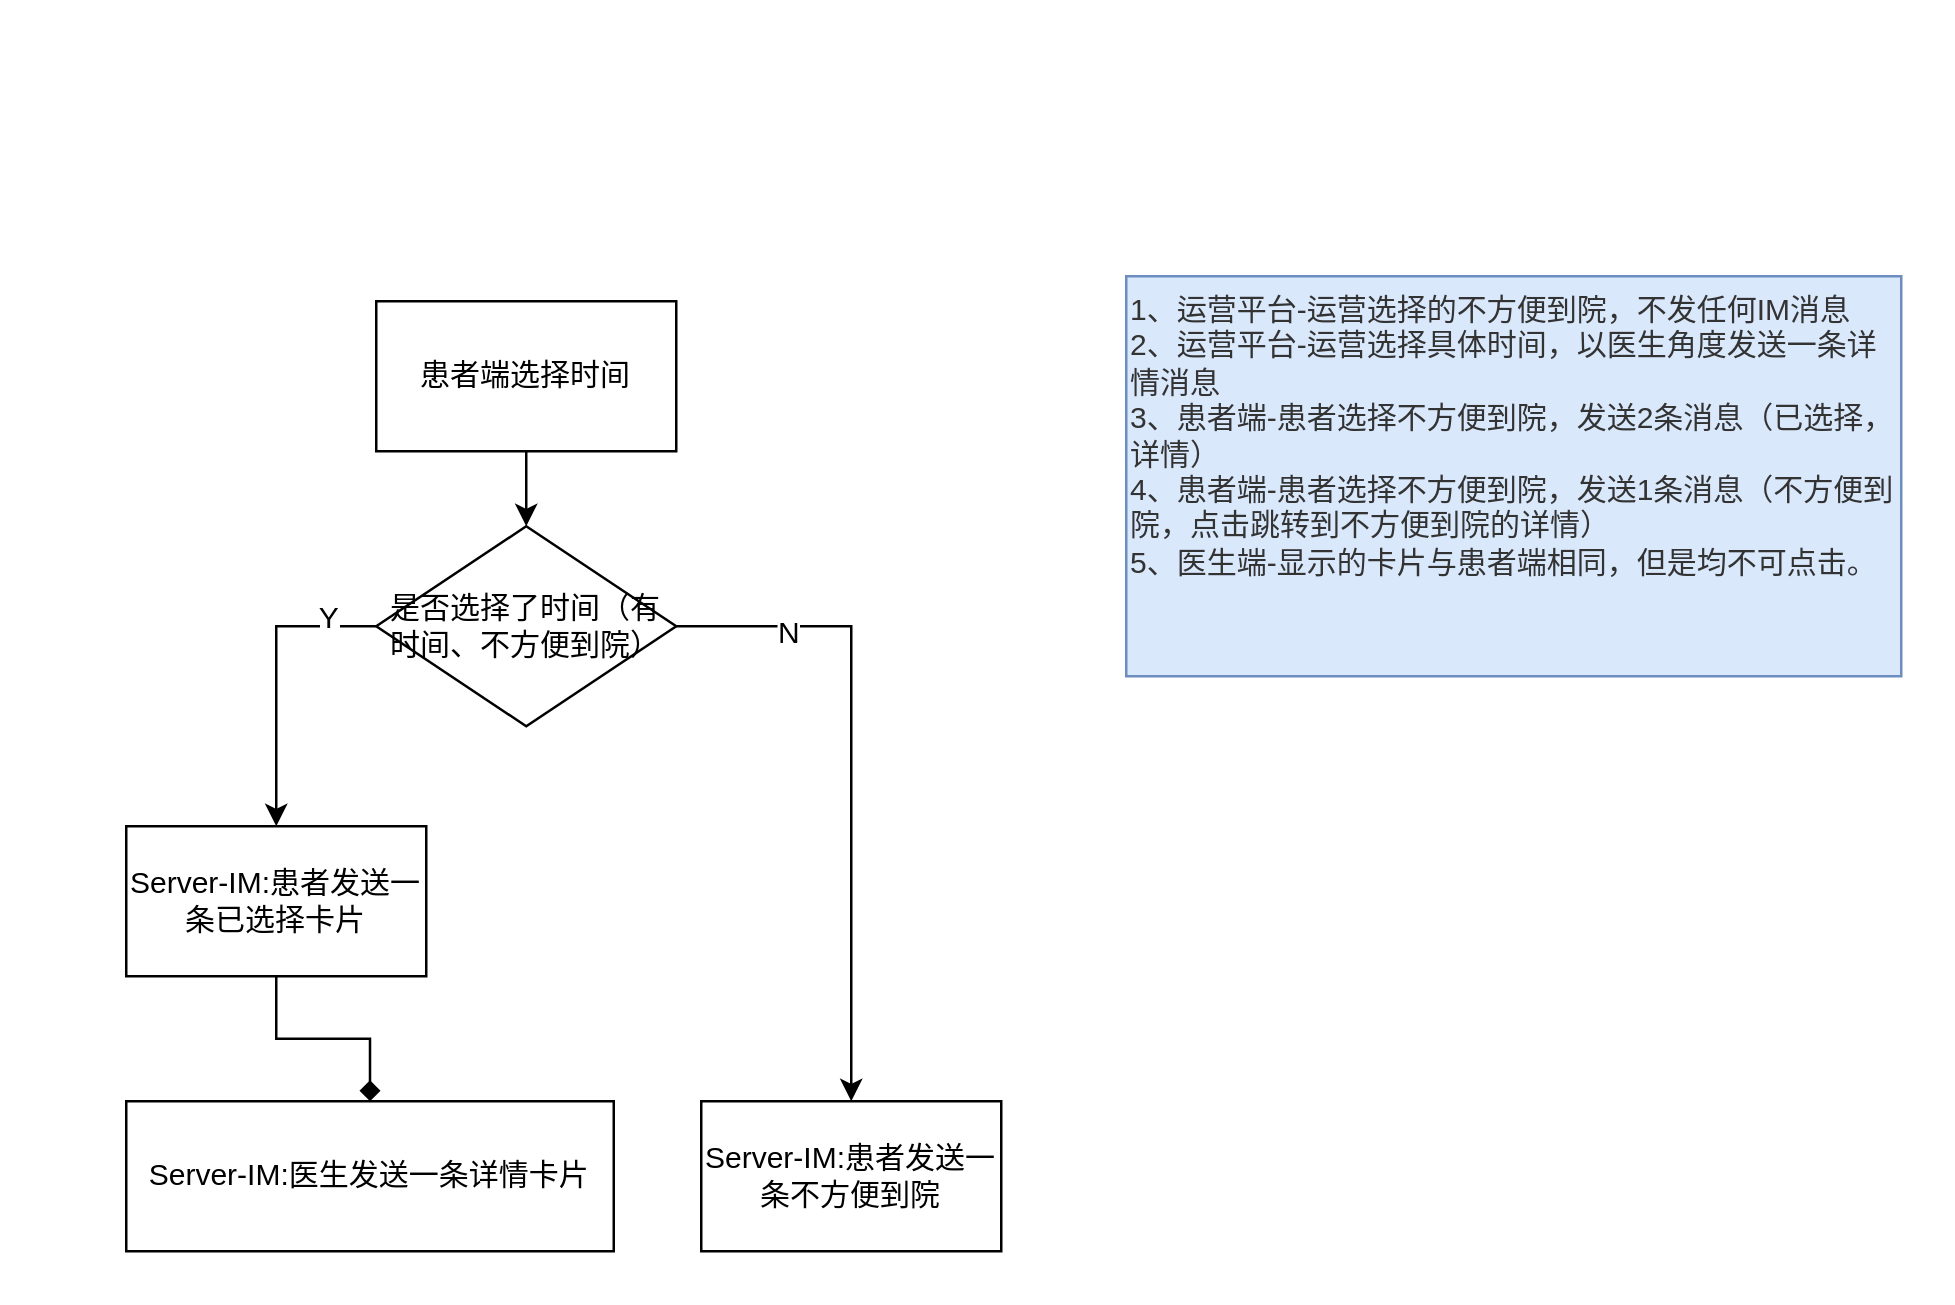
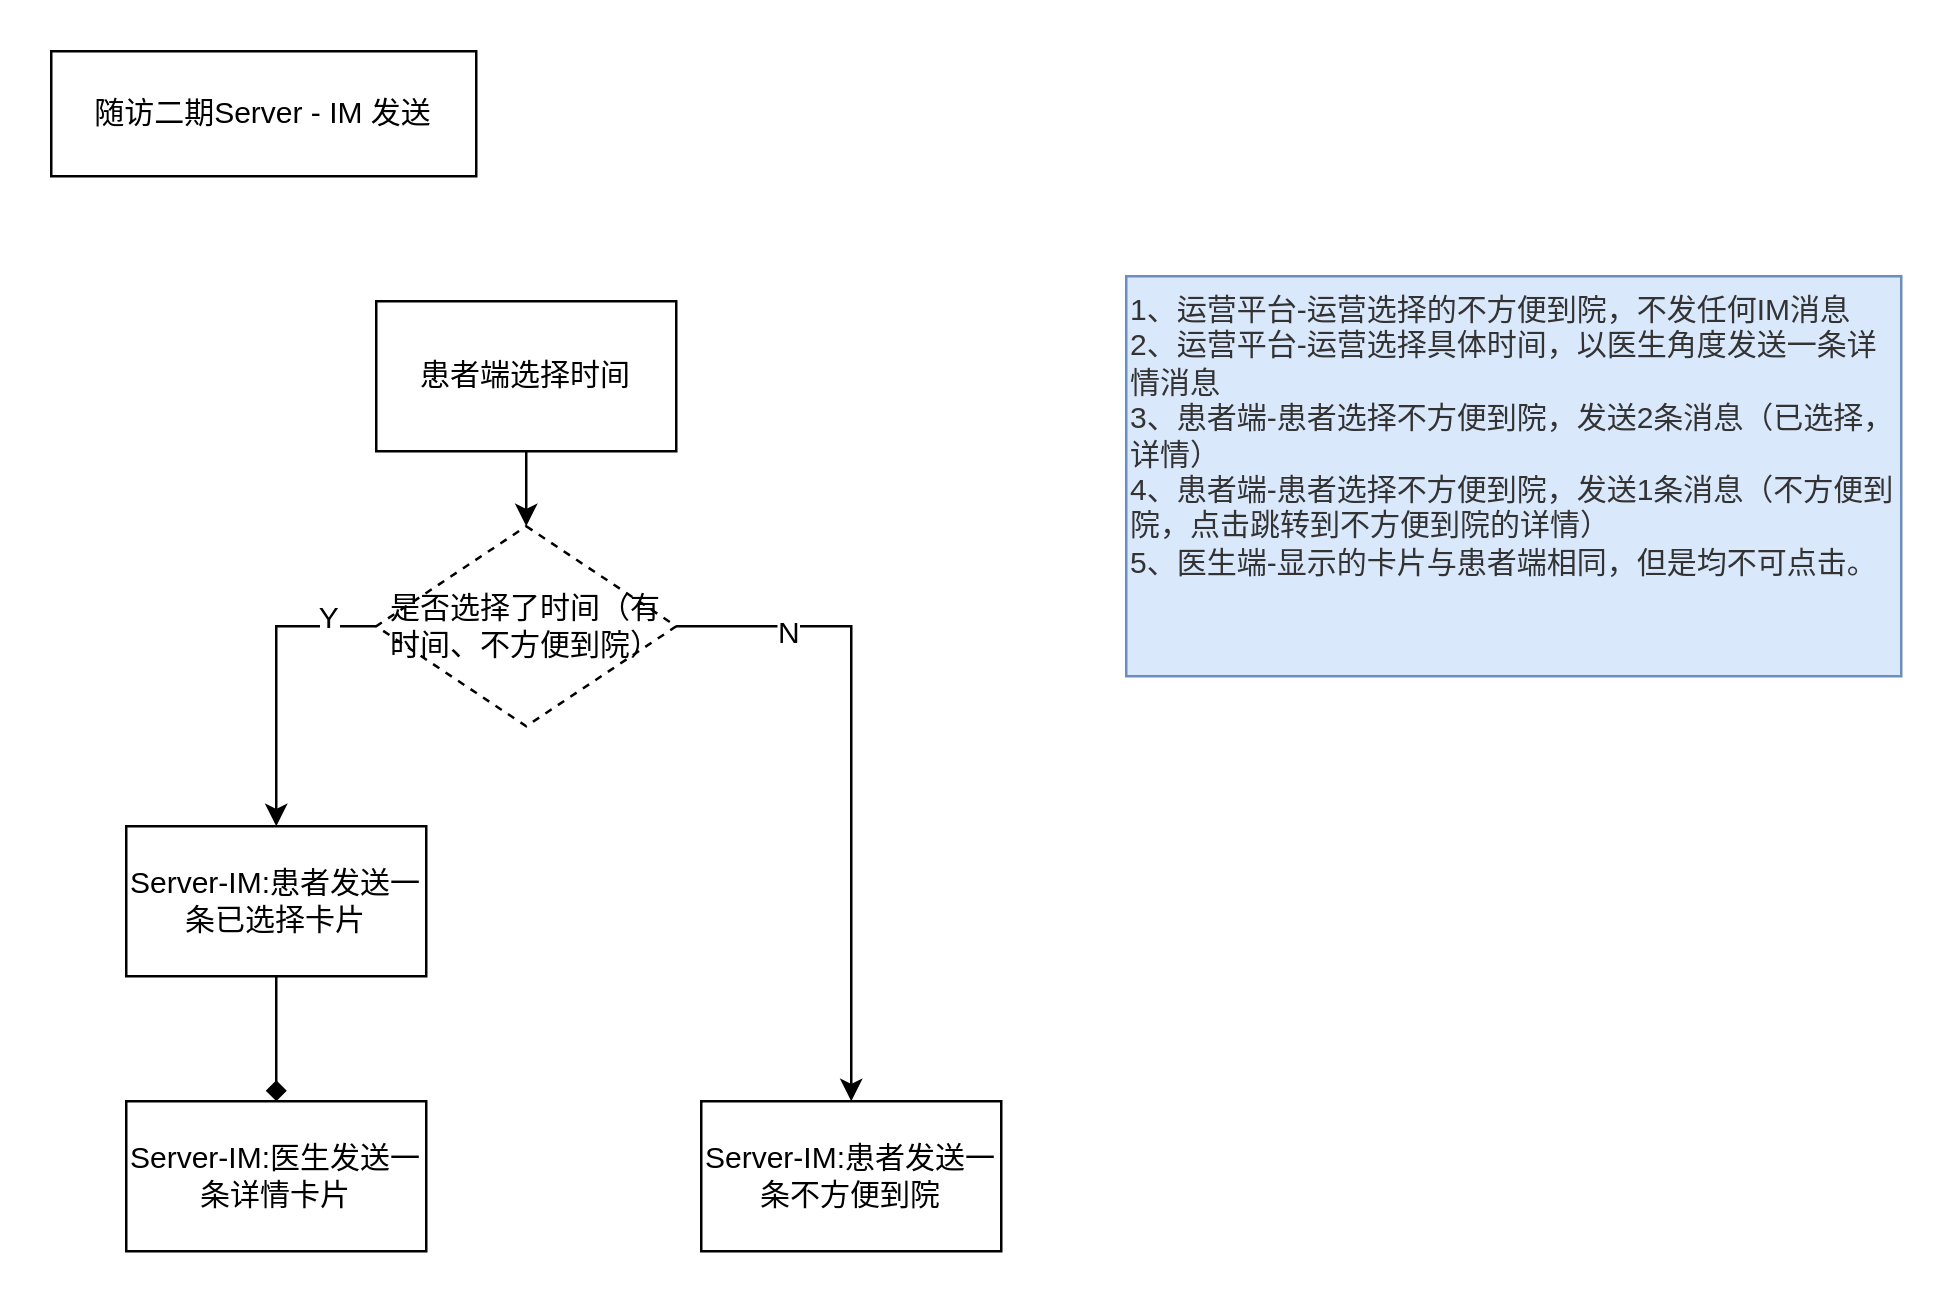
none -> (264, 114)
(526, 626) -> (526, 626)
(370, 1176) -> (276, 1176)
